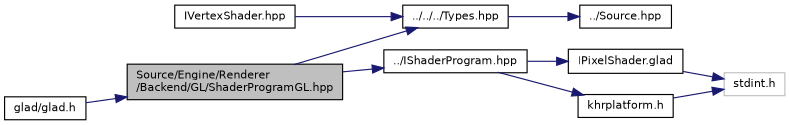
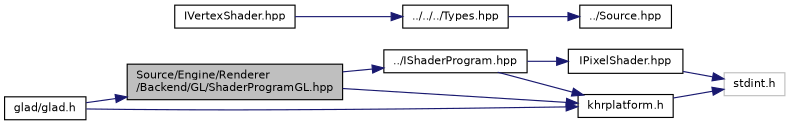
(350, 48) -> (454, 95)
(626, 61) -> (626, 61)
none -> (326, 110)
